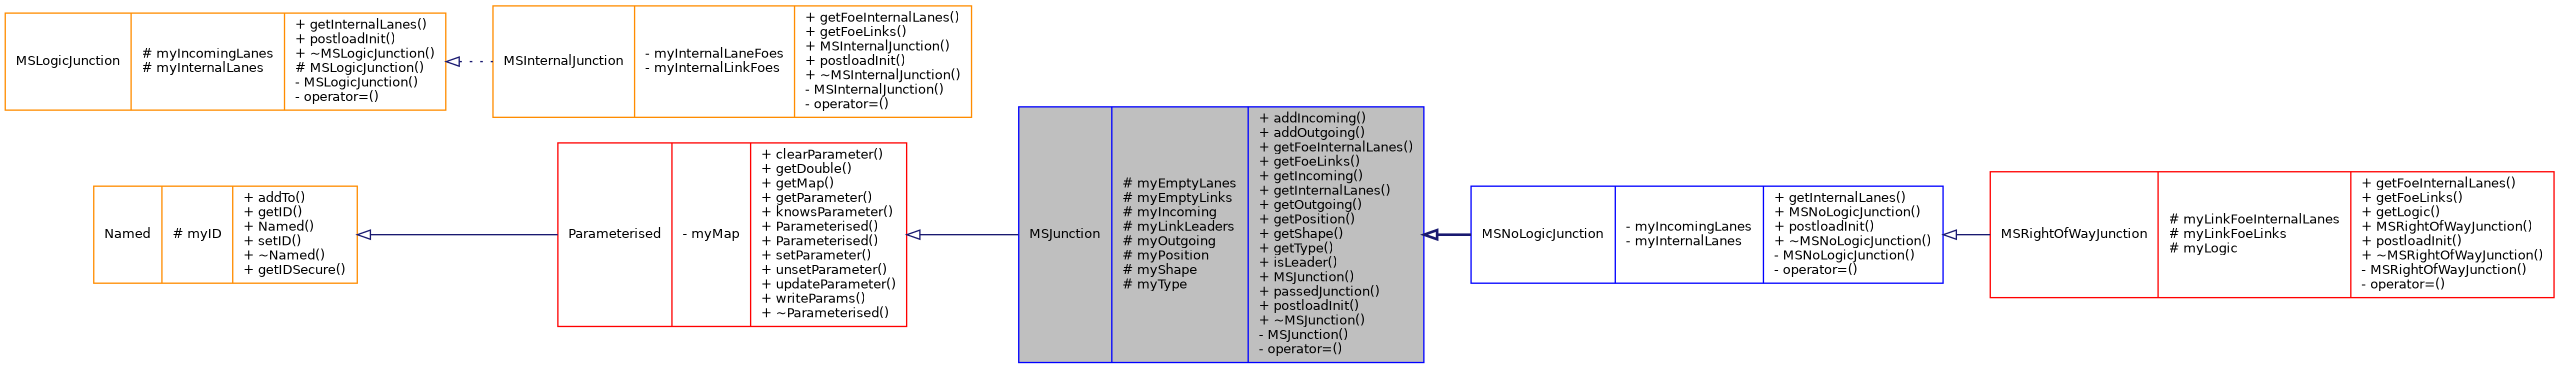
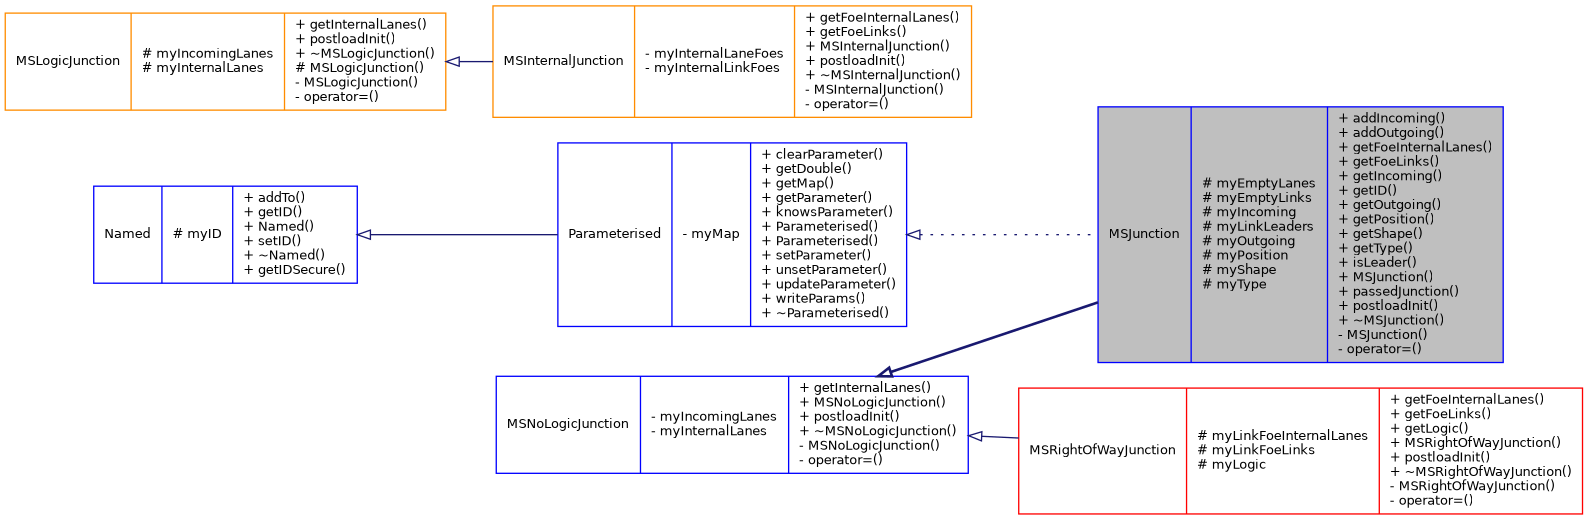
(476, 62) -> (476, 62)
(1325, 191) -> (1368, 191)
(226, 235) -> (226, 235)
(732, 235) -> (732, 235)
(969, 235) -> (1009, 235)
(1454, 235) -> (994, 337)
